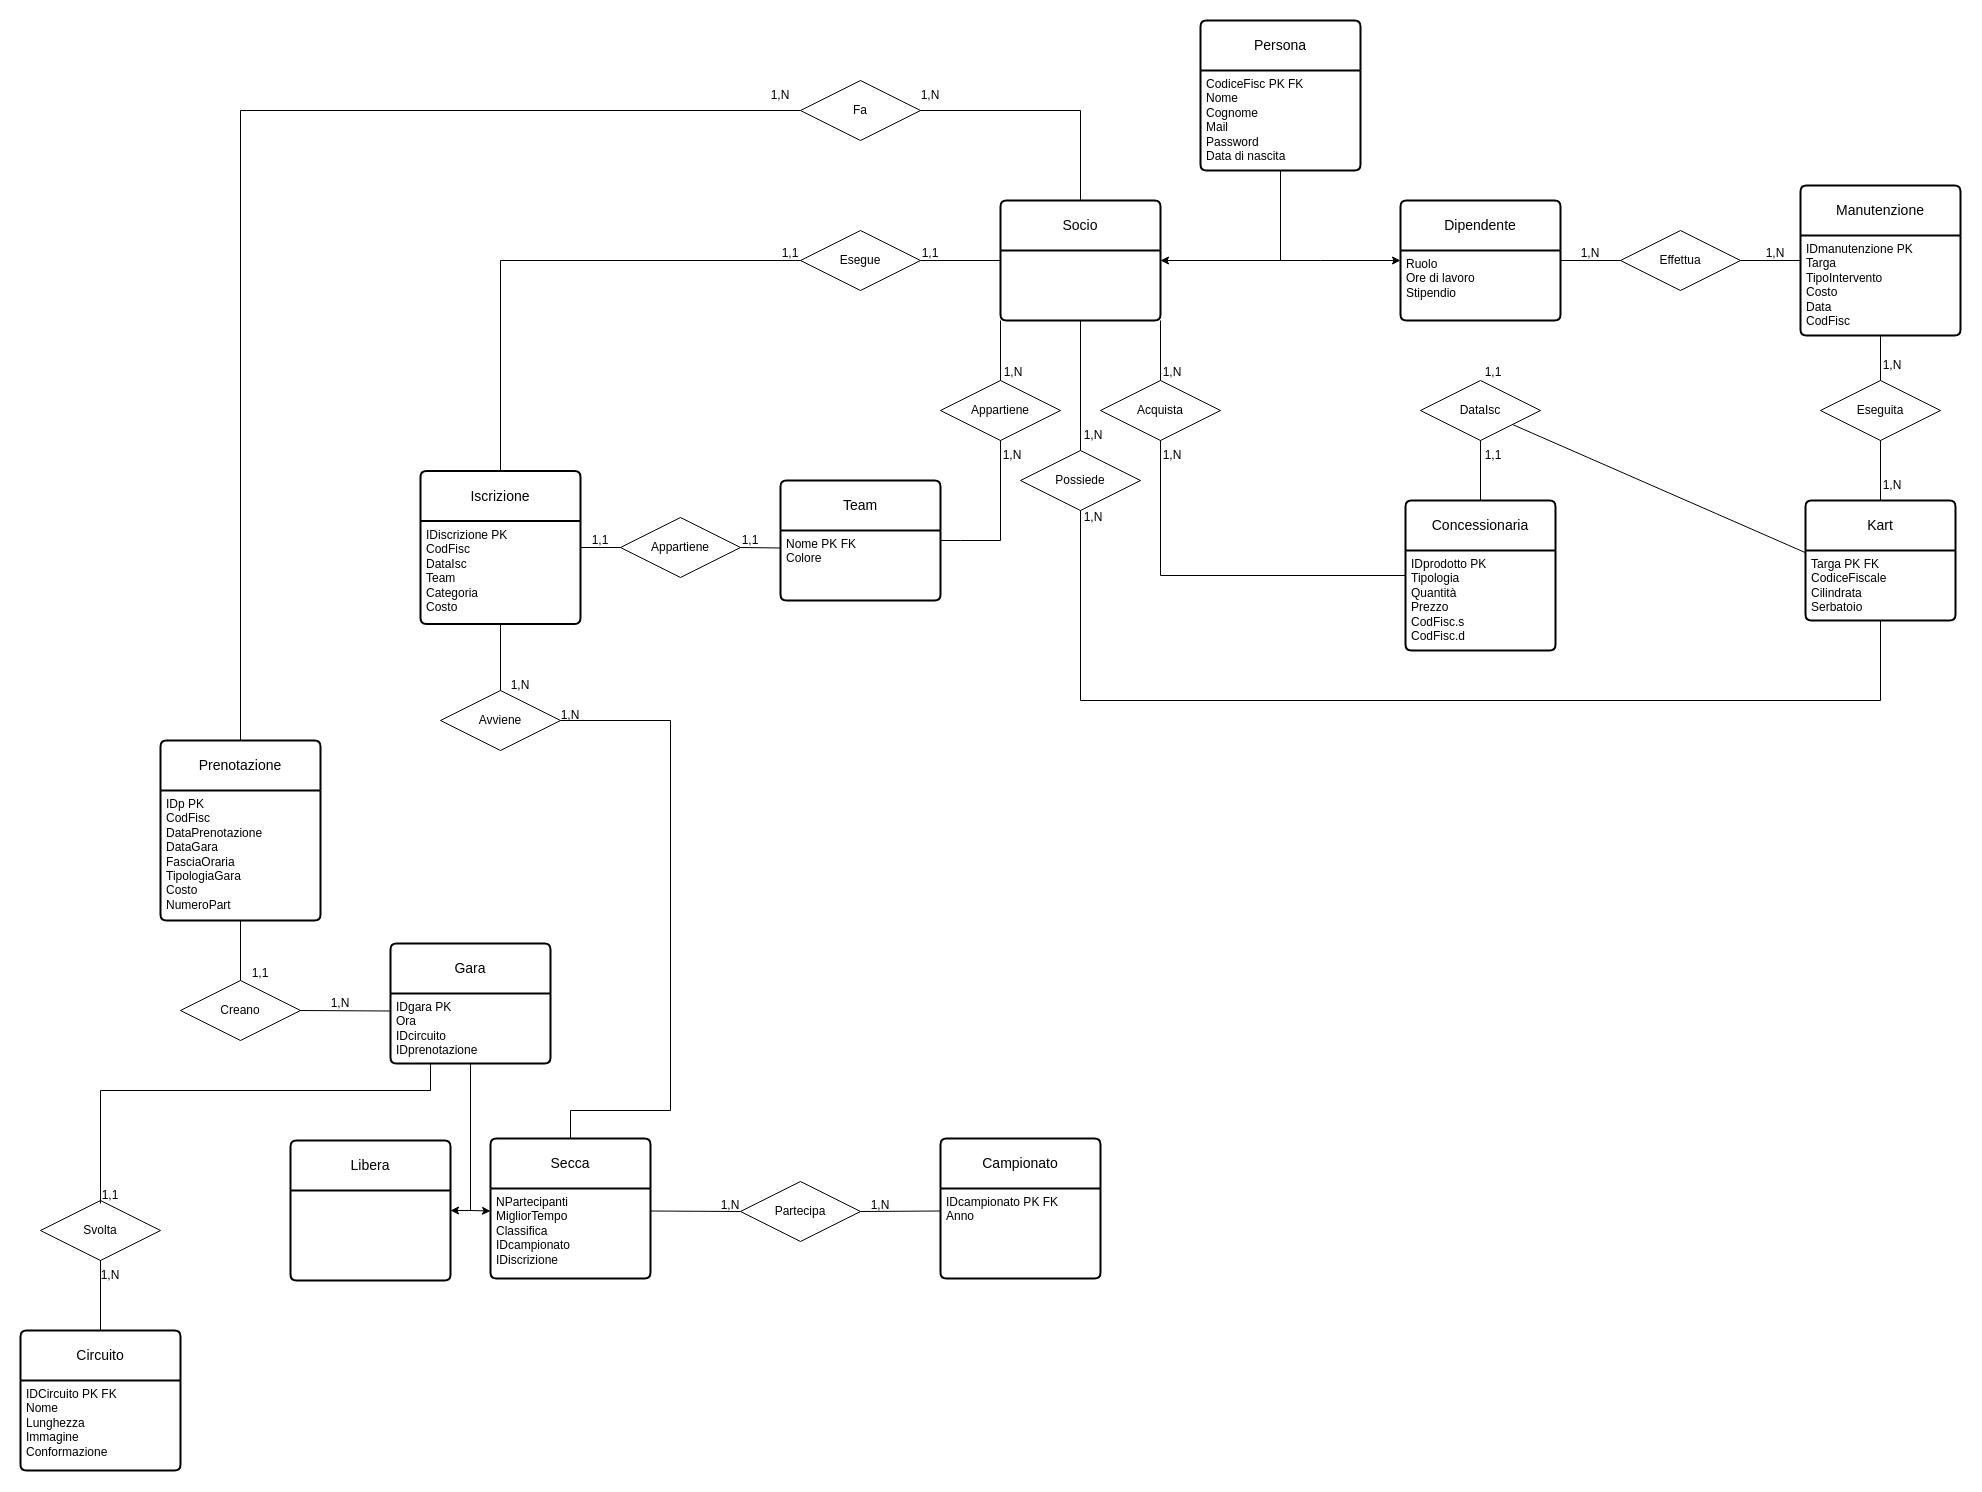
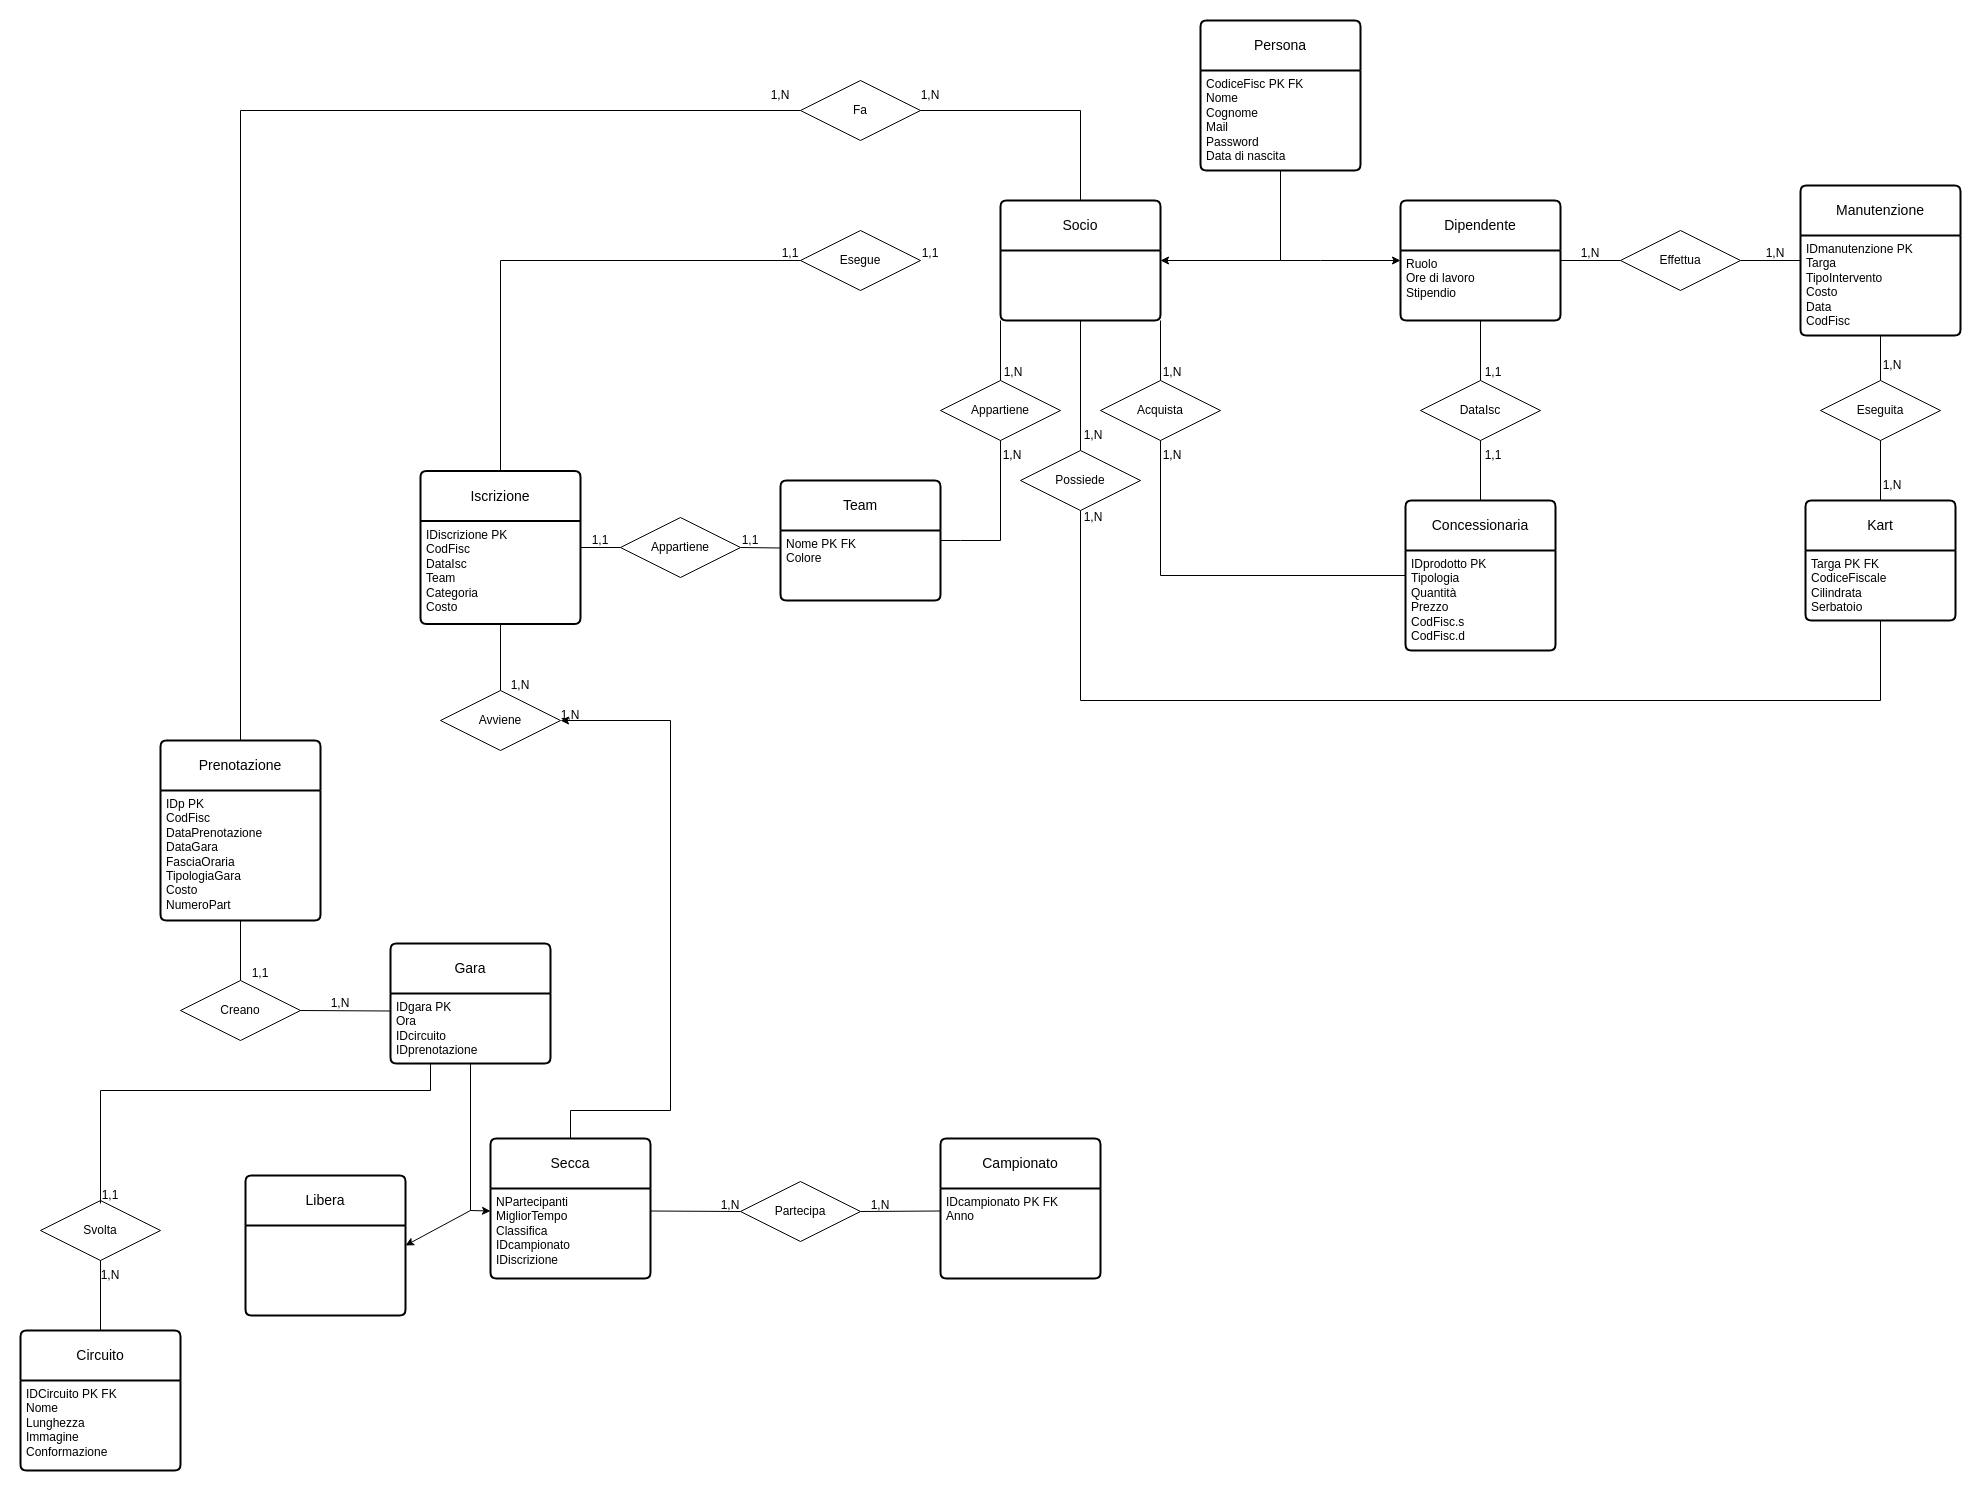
(960, 261) -> none
(1658, 488) -> (1481, 352)
(566, 721) -> (568, 721)
(371, 1211) -> (326, 1246)
